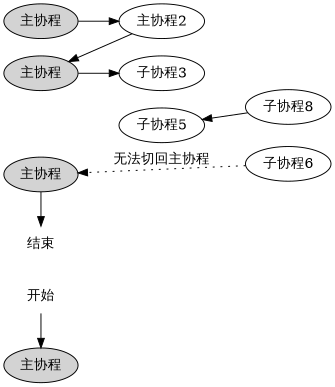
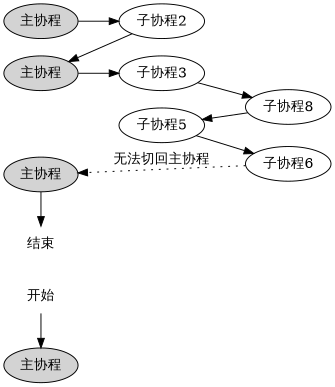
(162, 21) -> (162, 21)
none -> (220, 89)
none -> (220, 143)
